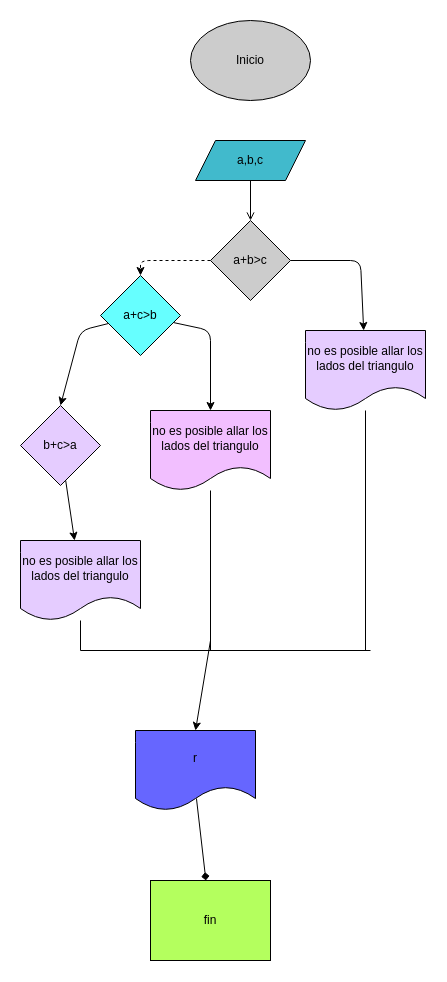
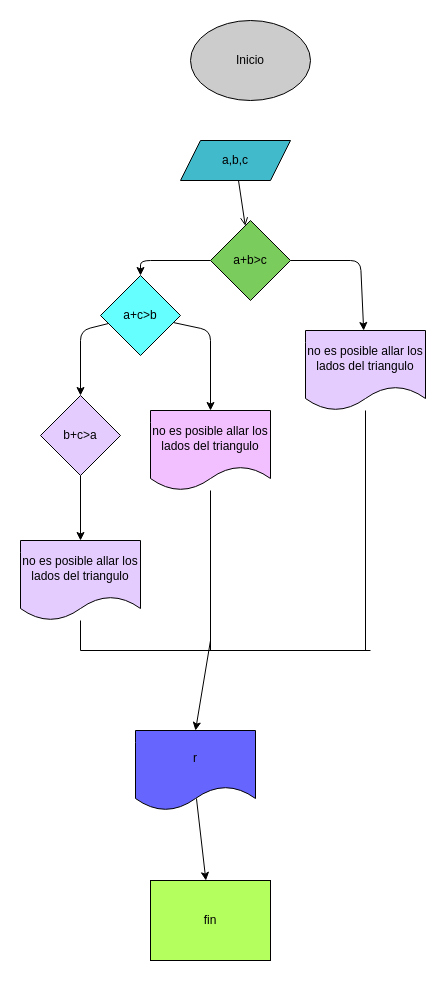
(251, 161) -> (236, 161)
(173, 261) -> (173, 261)
(251, 261) -> (251, 261)
(61, 446) -> (81, 436)
(205, 871) -> (205, 872)
